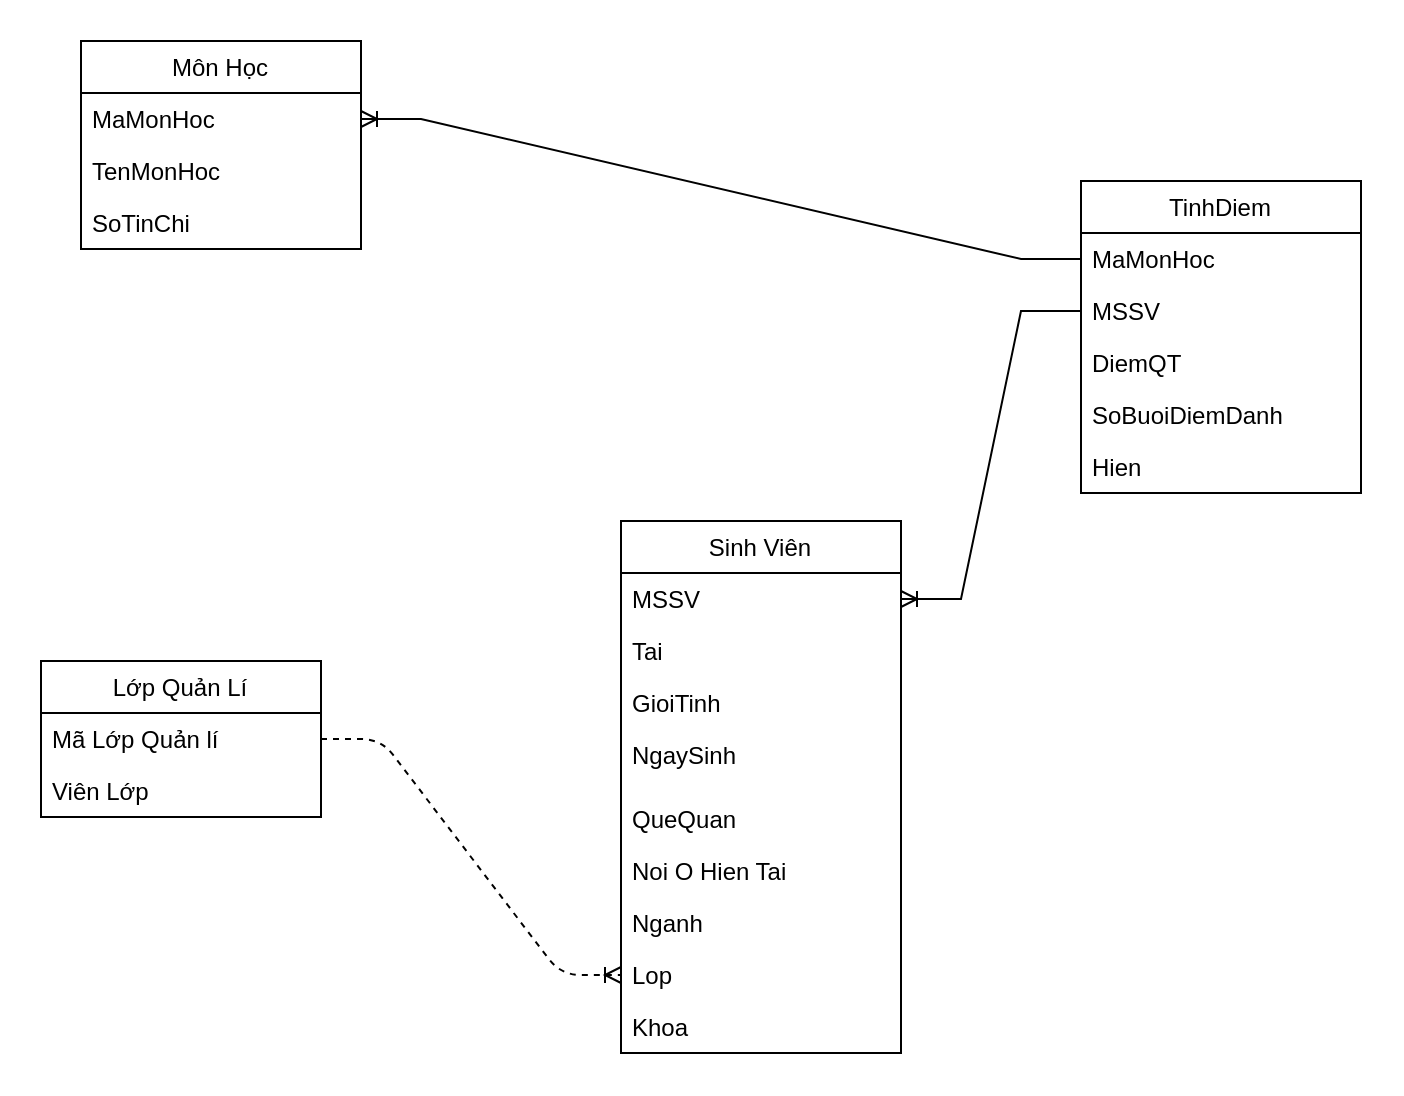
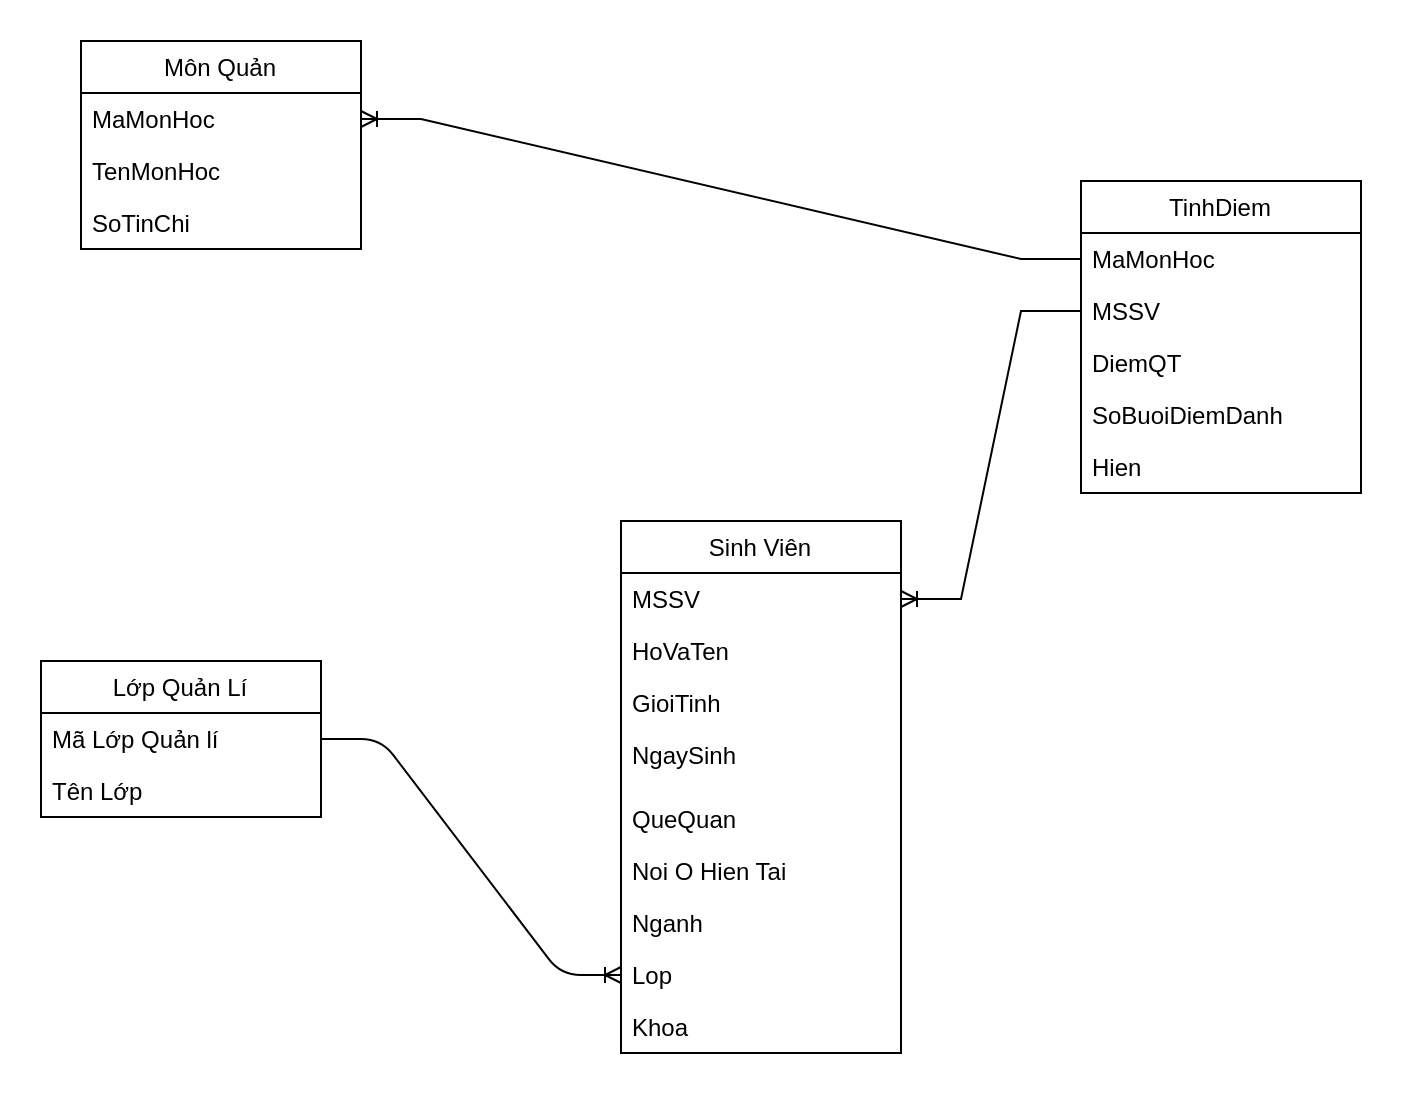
(220, 68) -> (220, 68)
(649, 652) -> (679, 652)
(100, 792) -> (96, 792)
(472, 858) -> (472, 858)
